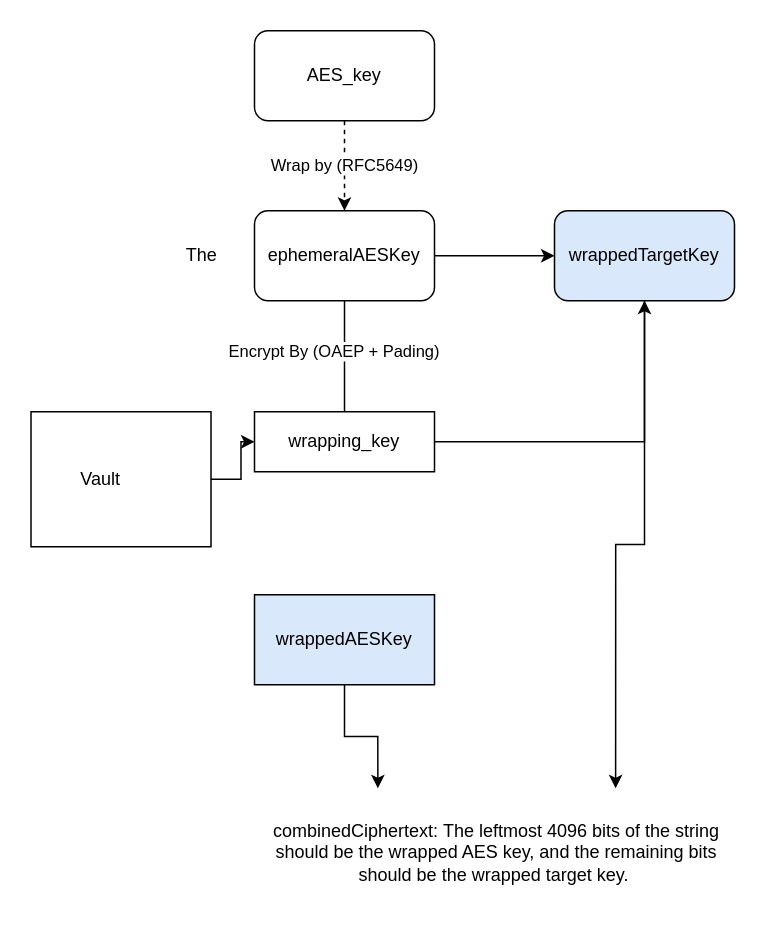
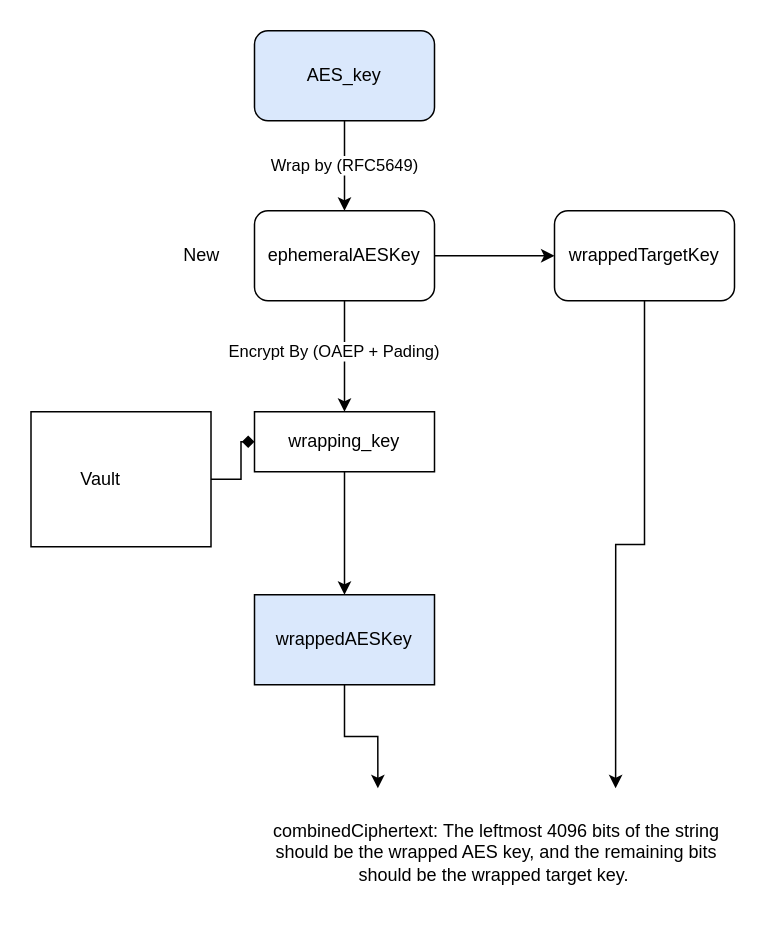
(344, 76) -> (344, 76)
(344, 140) -> (344, 140)
(202, 256) -> (202, 256)
(644, 256) -> (644, 256)
(344, 404) -> (344, 400)
(538, 442) -> (344, 528)
(241, 444) -> (241, 445)
